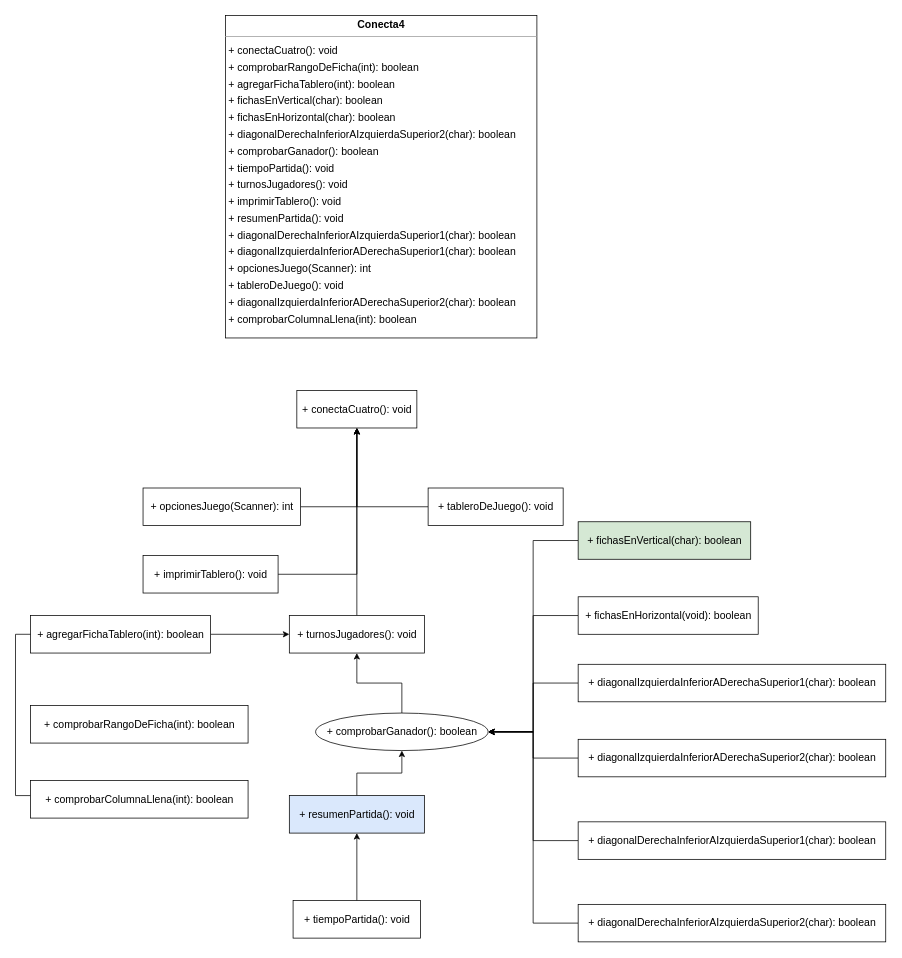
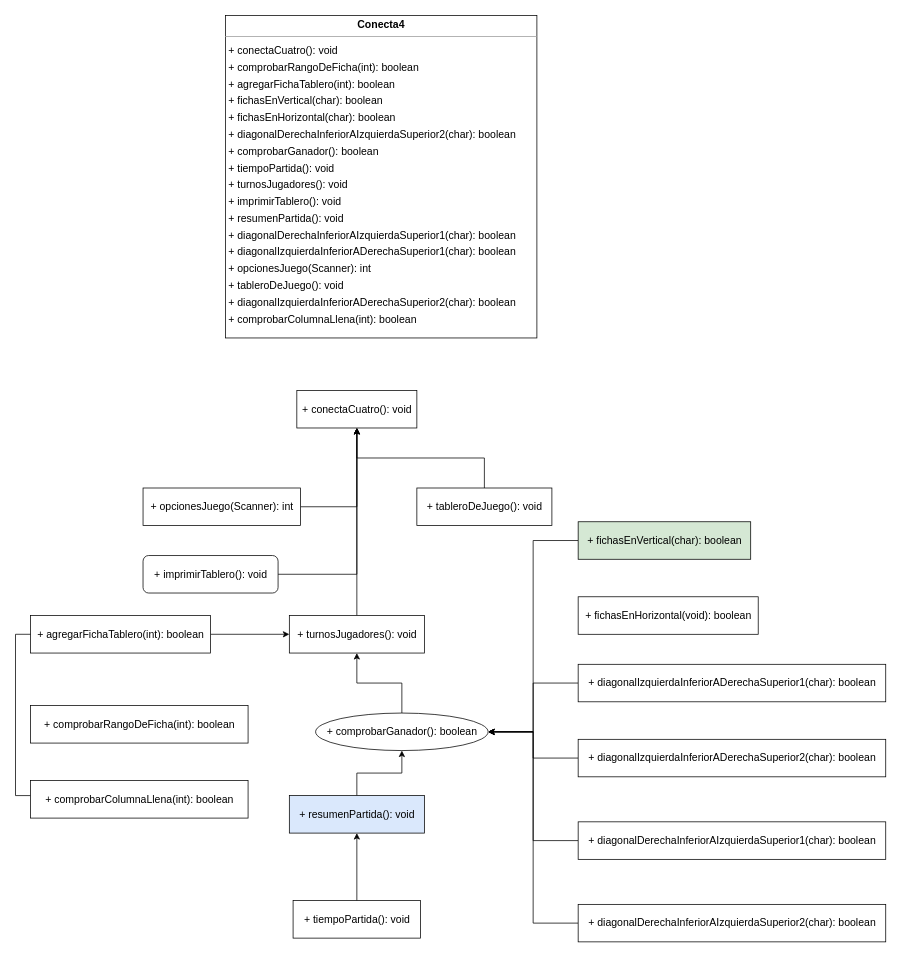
(495, 507) -> (484, 507)
(210, 574) -> (210, 574)
(556, 615) -> none
